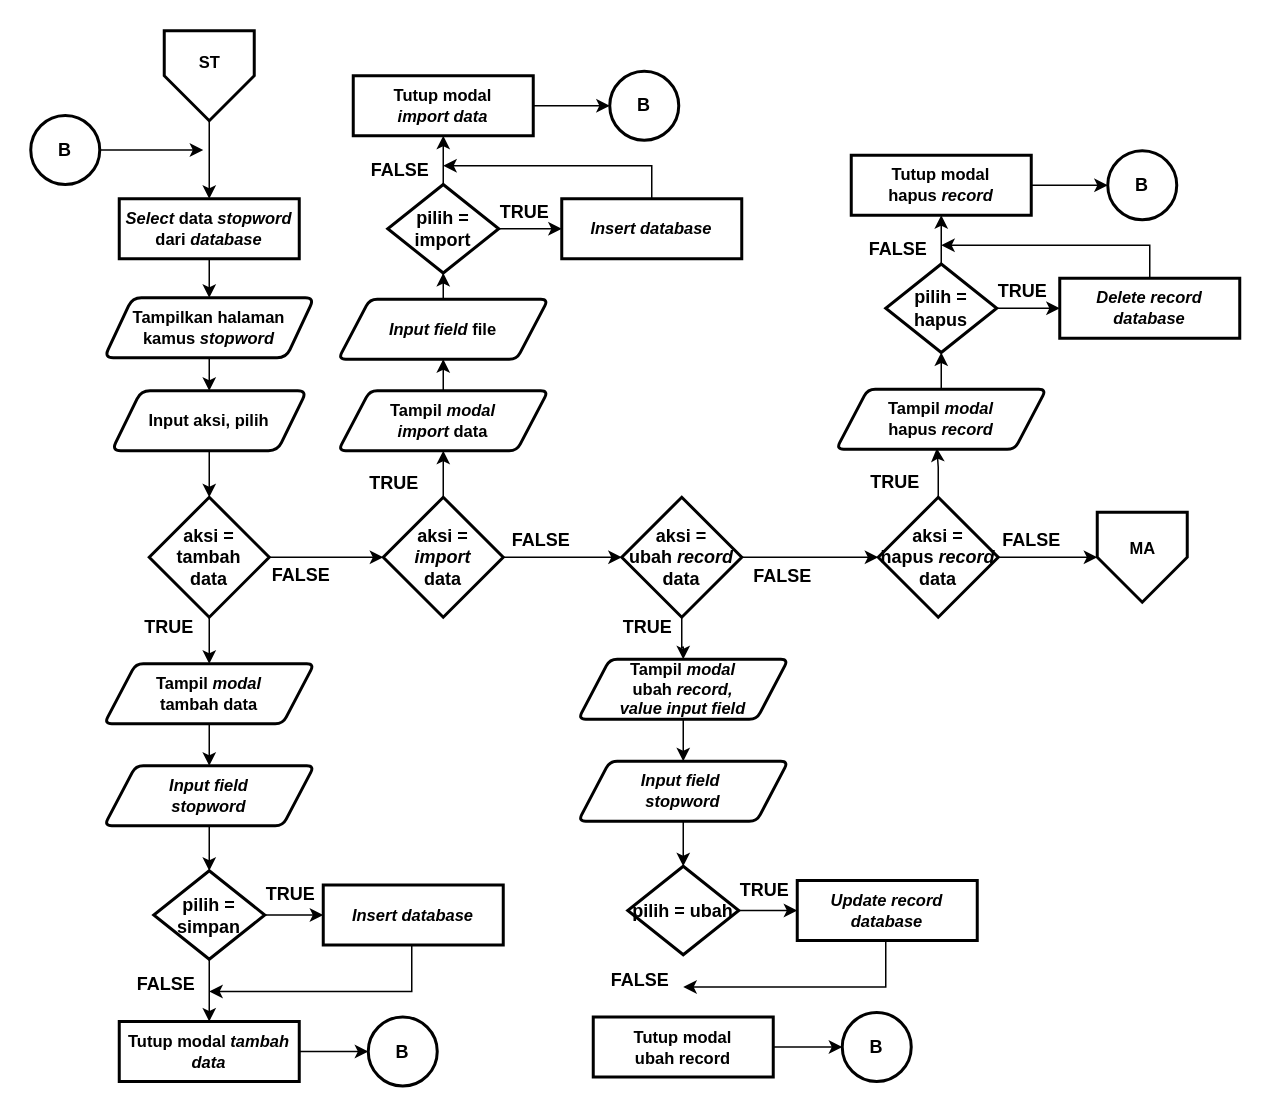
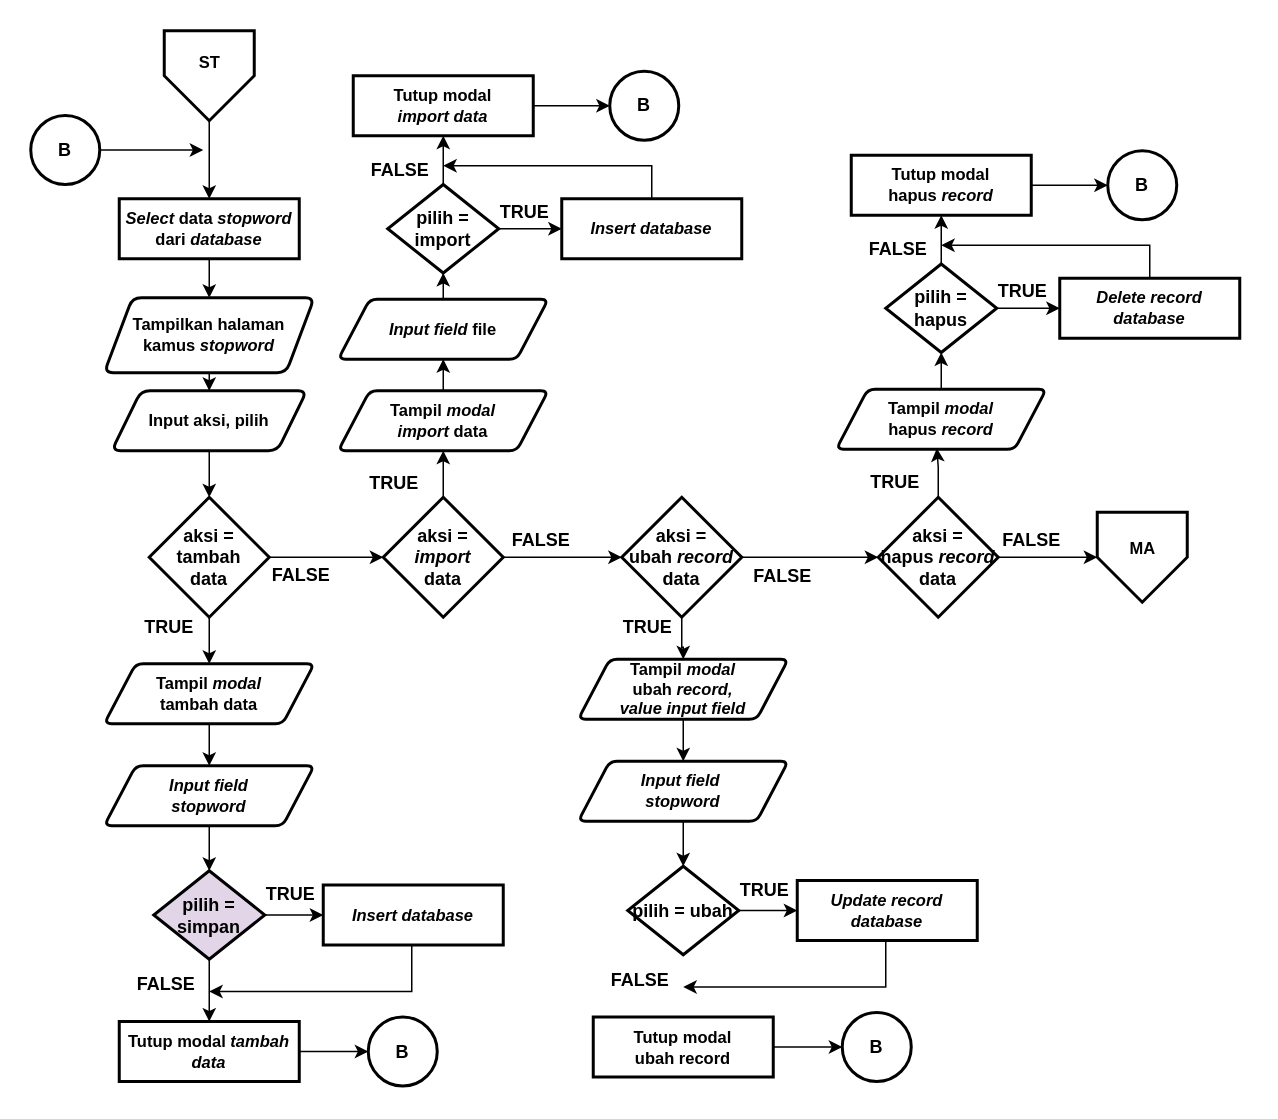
(209, 328) -> (209, 335)
(209, 915) -> (209, 915)
